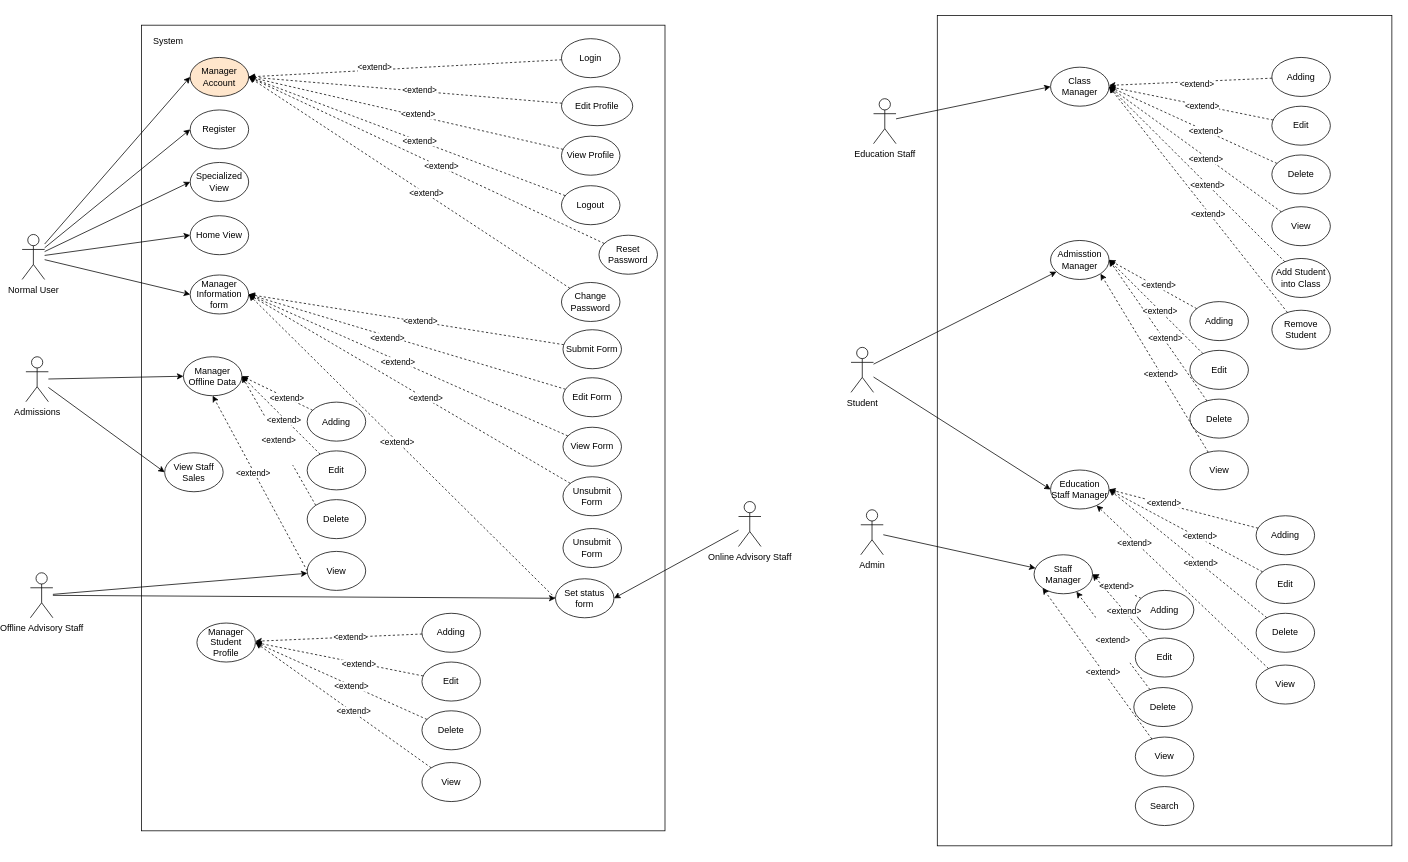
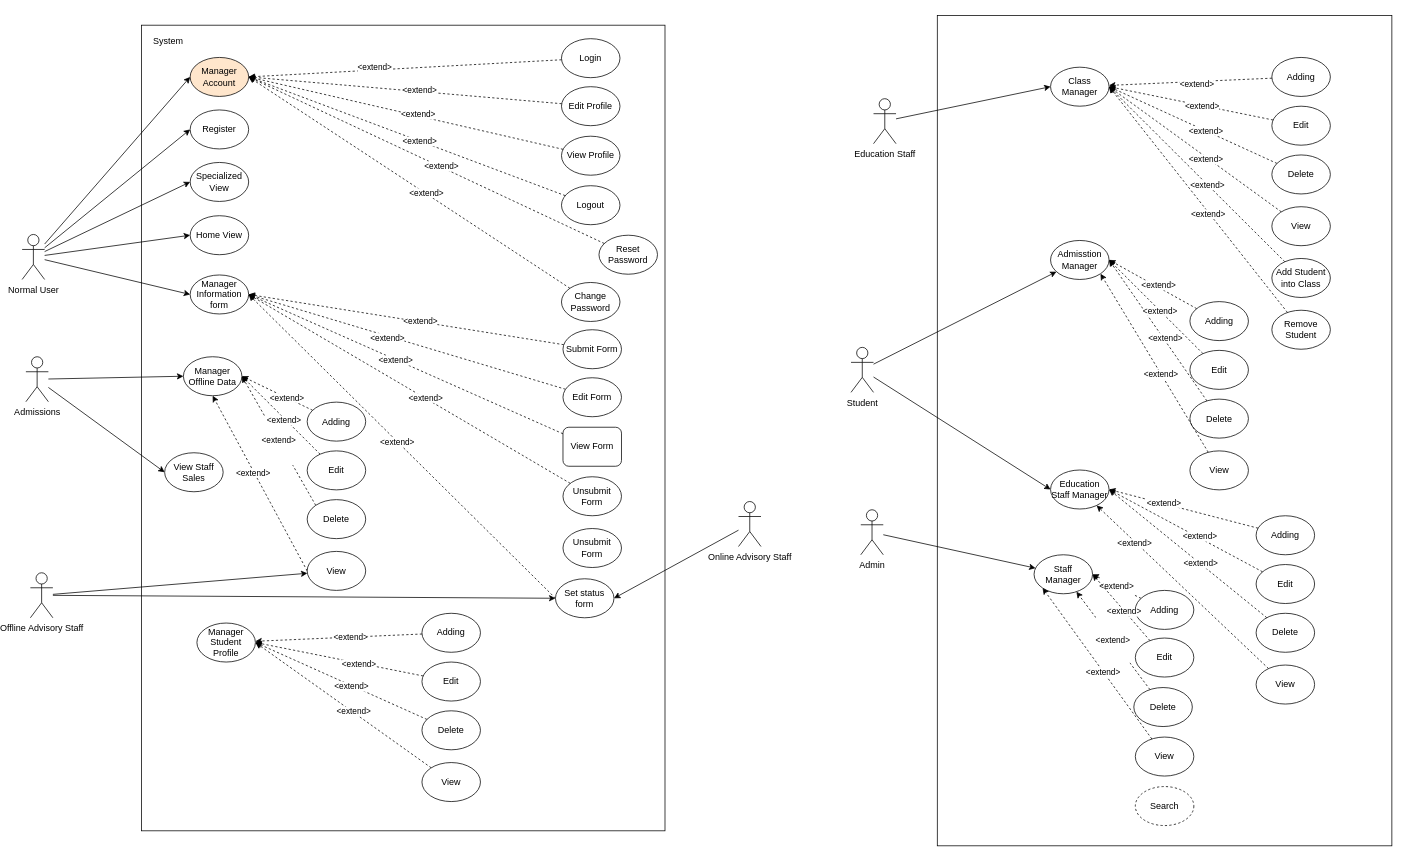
(597, 106) -> (591, 106)
(592, 447) -> (592, 447)
(1164, 806) -> (1164, 806)
